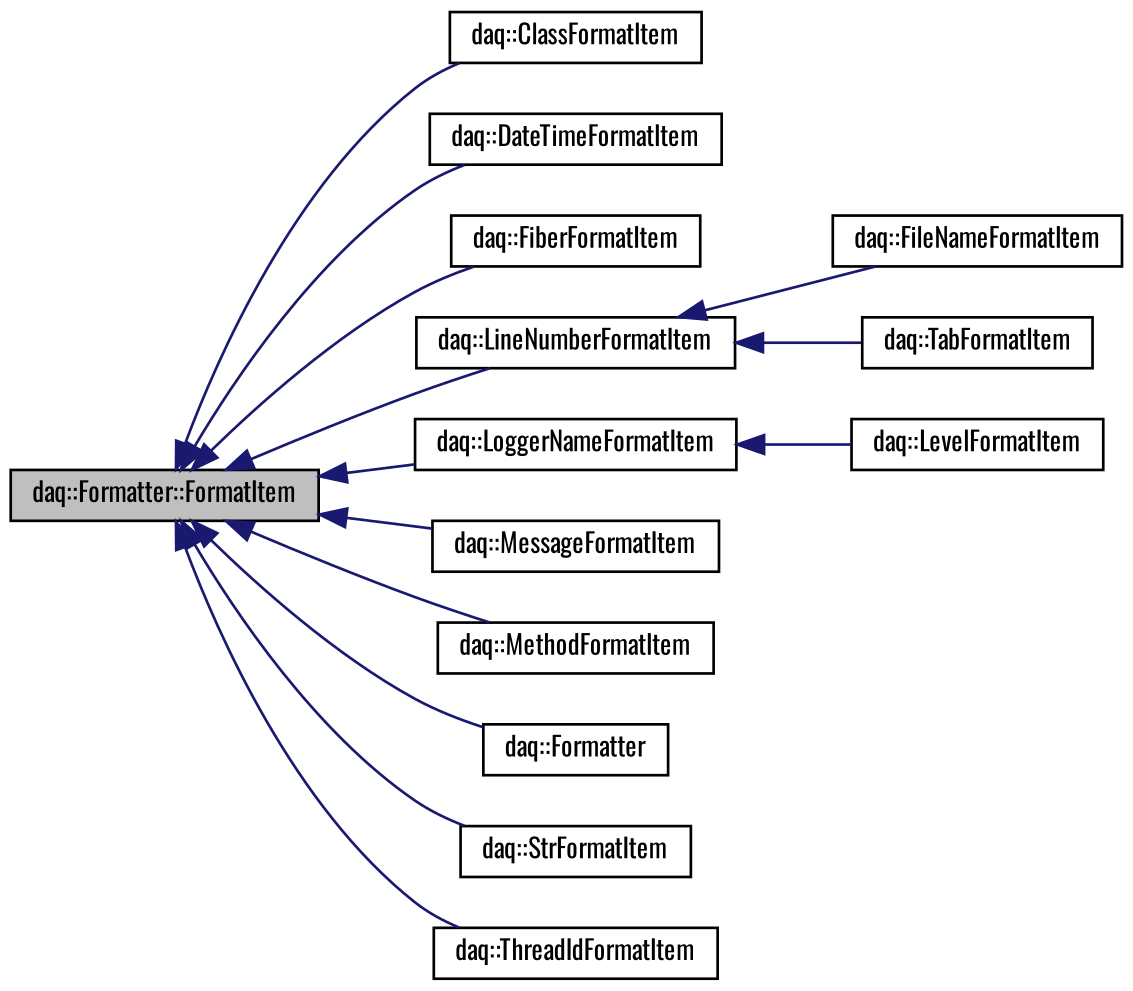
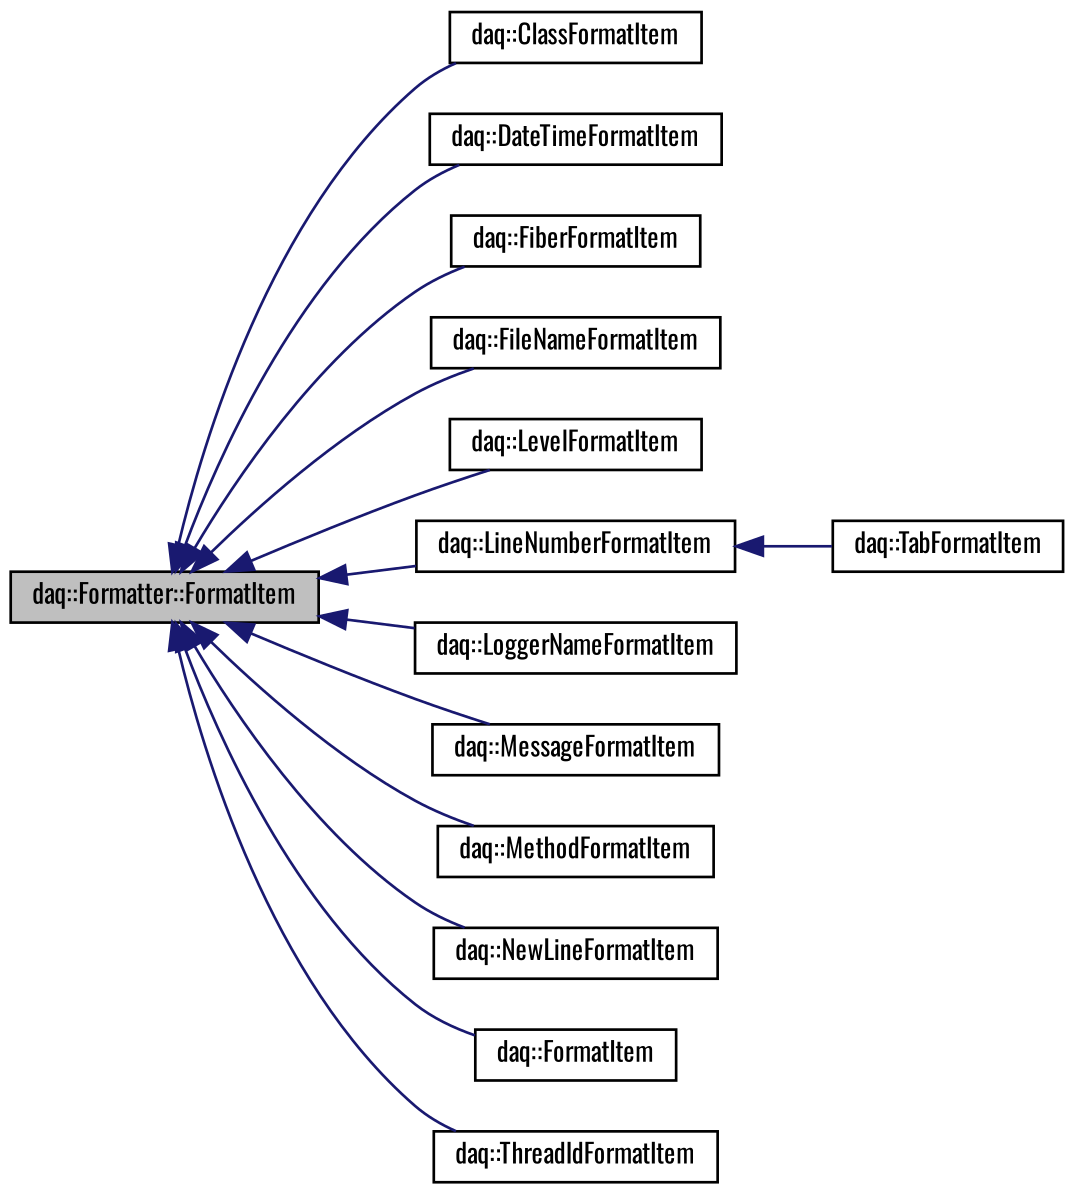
(790, 288) -> (333, 447)
(808, 445) -> (369, 513)
(576, 750) -> (576, 953)
(576, 852) -> (576, 1055)
